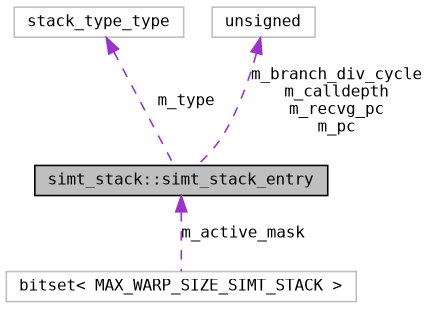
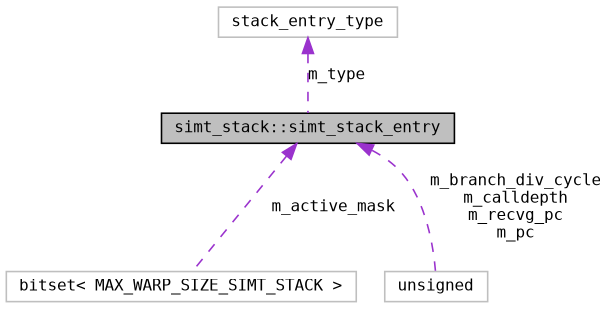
(99, 22) -> (308, 22)
(235, 114) -> (419, 202)
